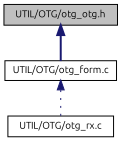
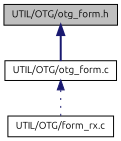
(61, 15) -> (61, 15)
(61, 126) -> (61, 126)
